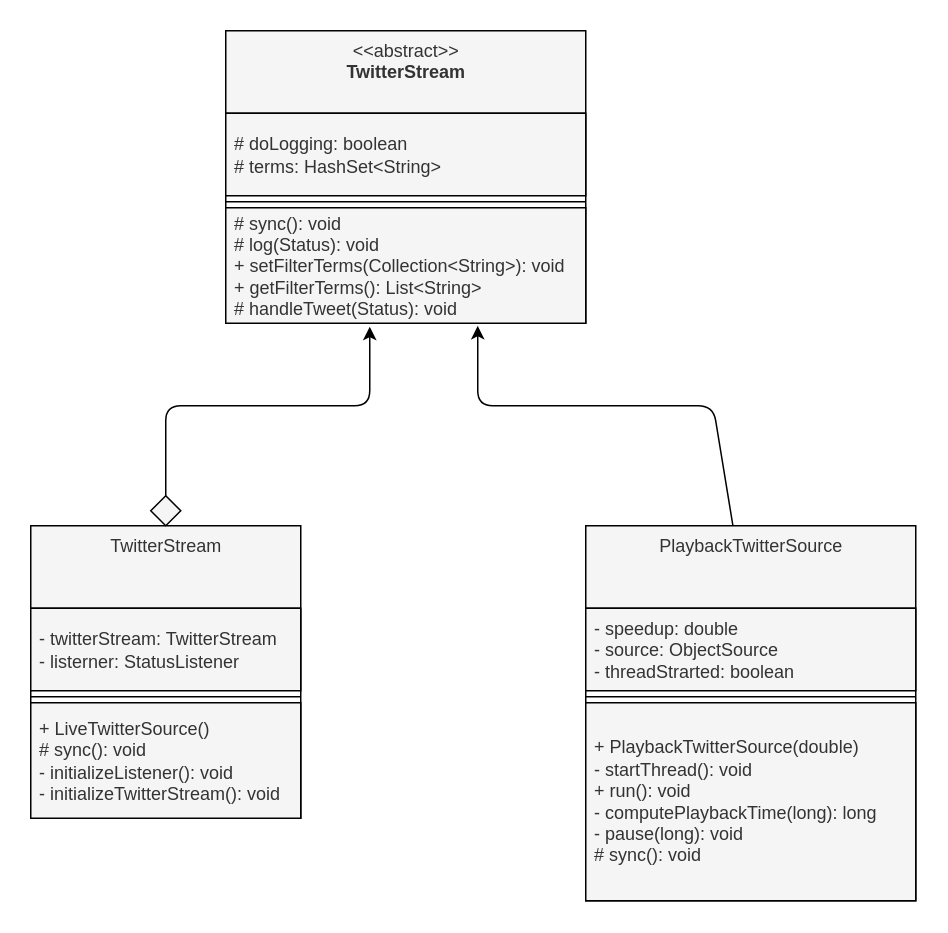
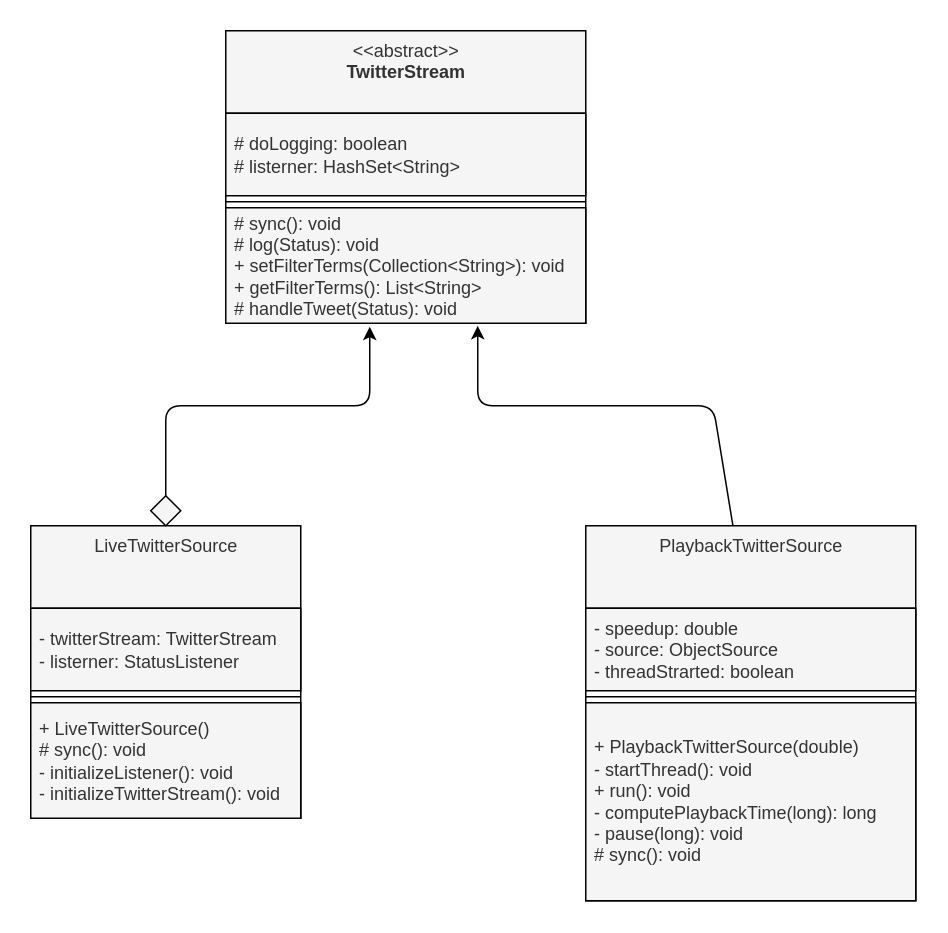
(346, 155) -> (362, 155)
(167, 547) -> (167, 547)
